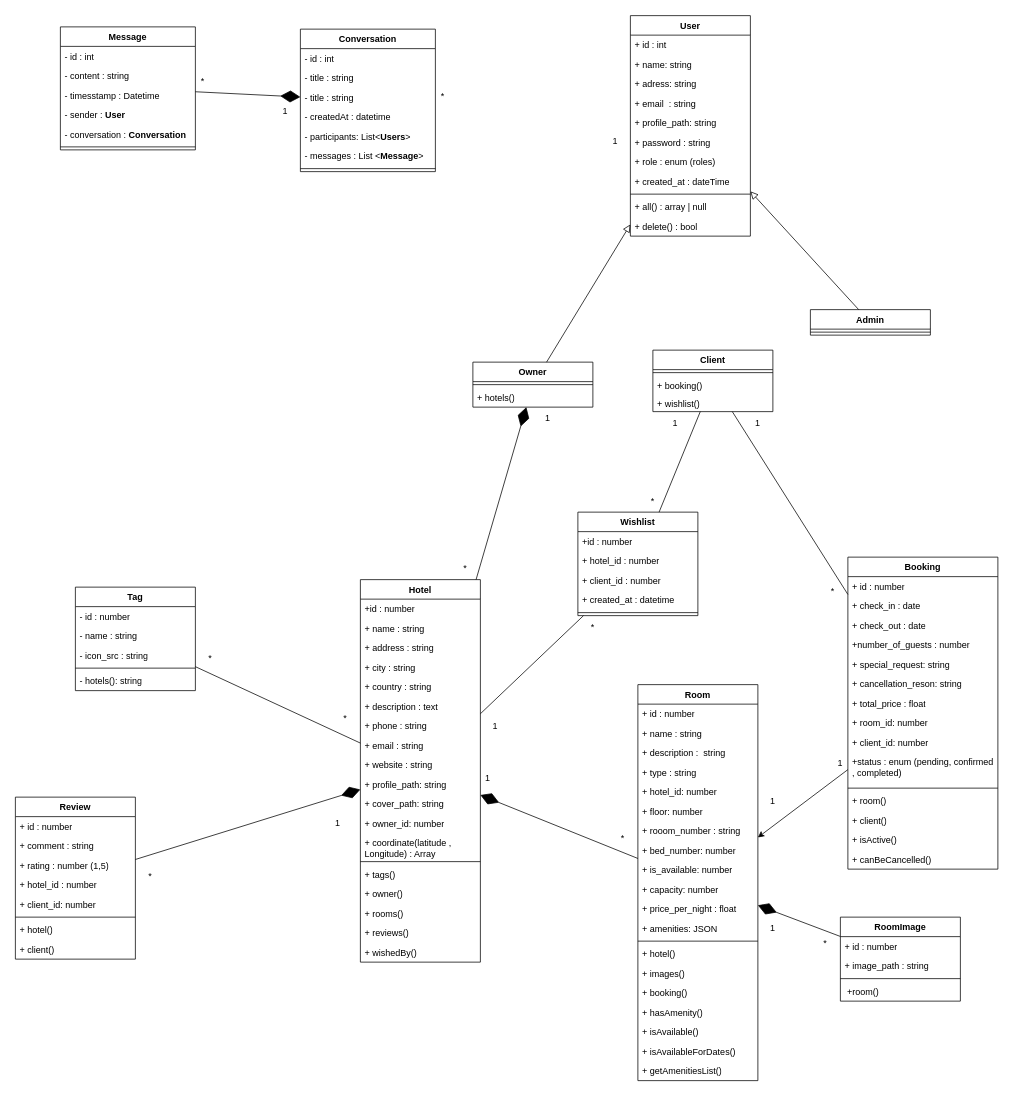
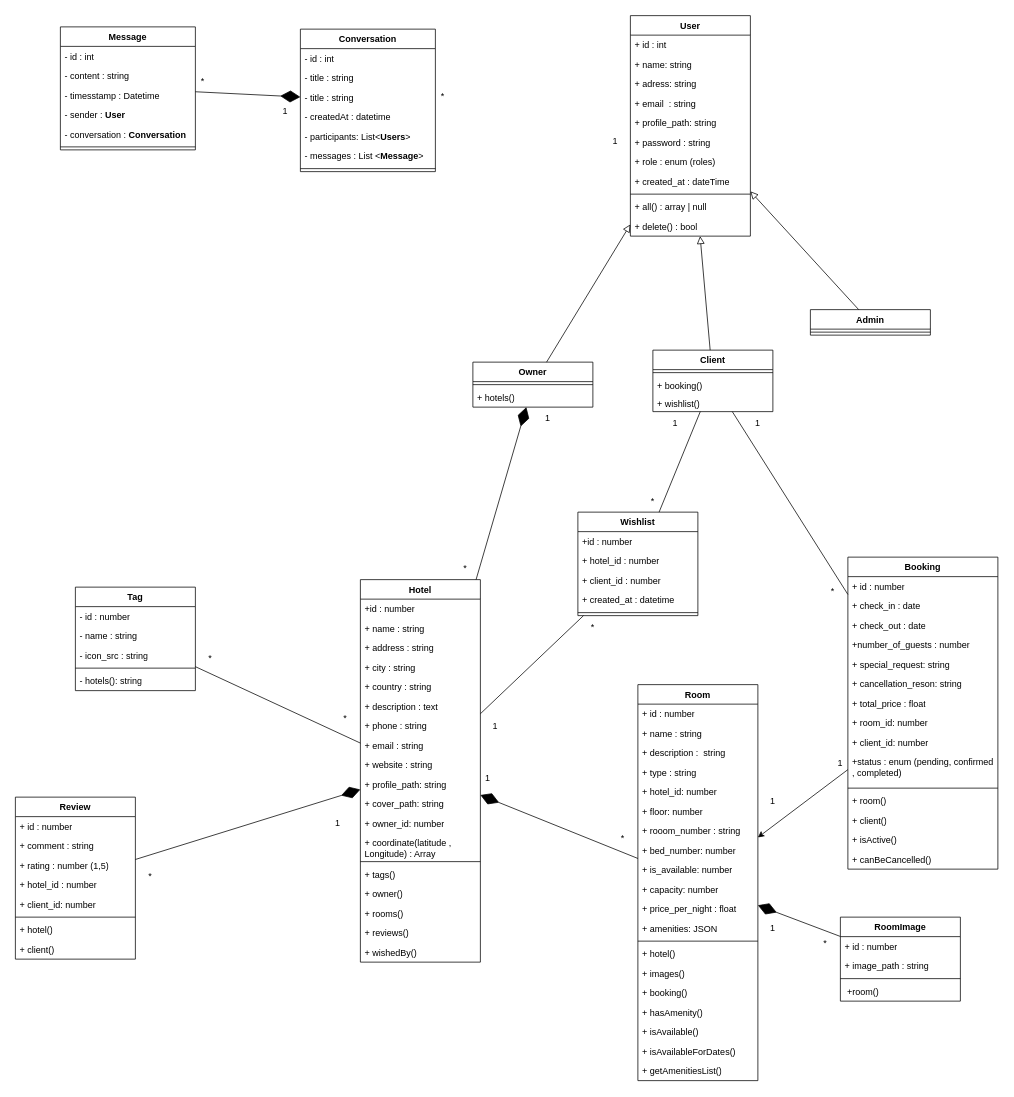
none -> (705, 297)
